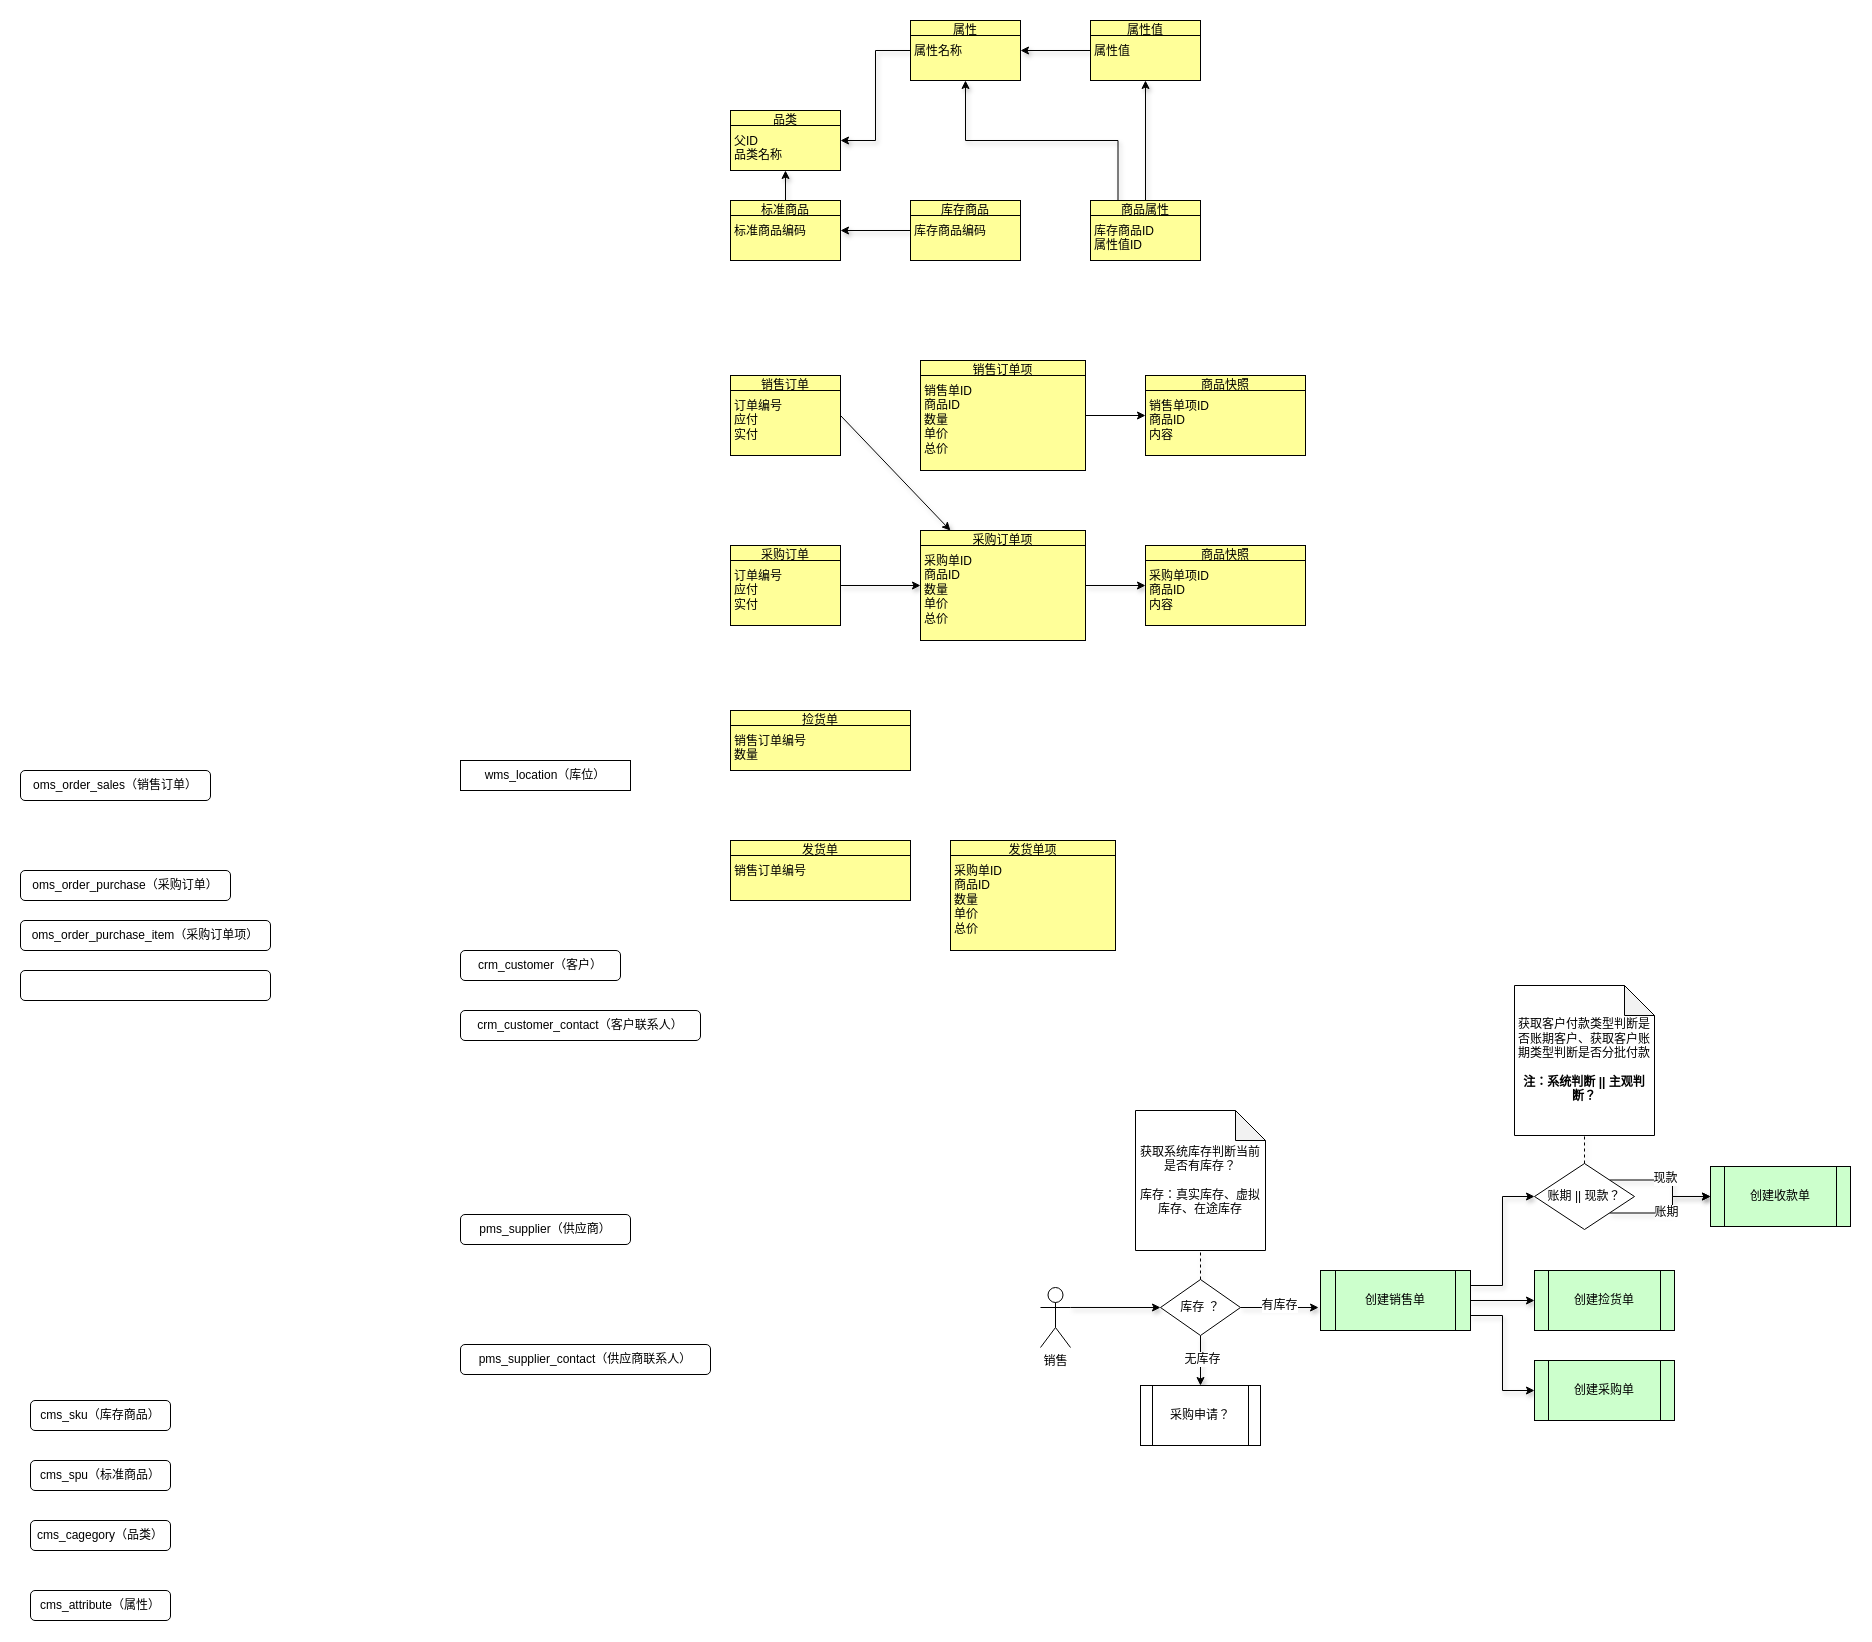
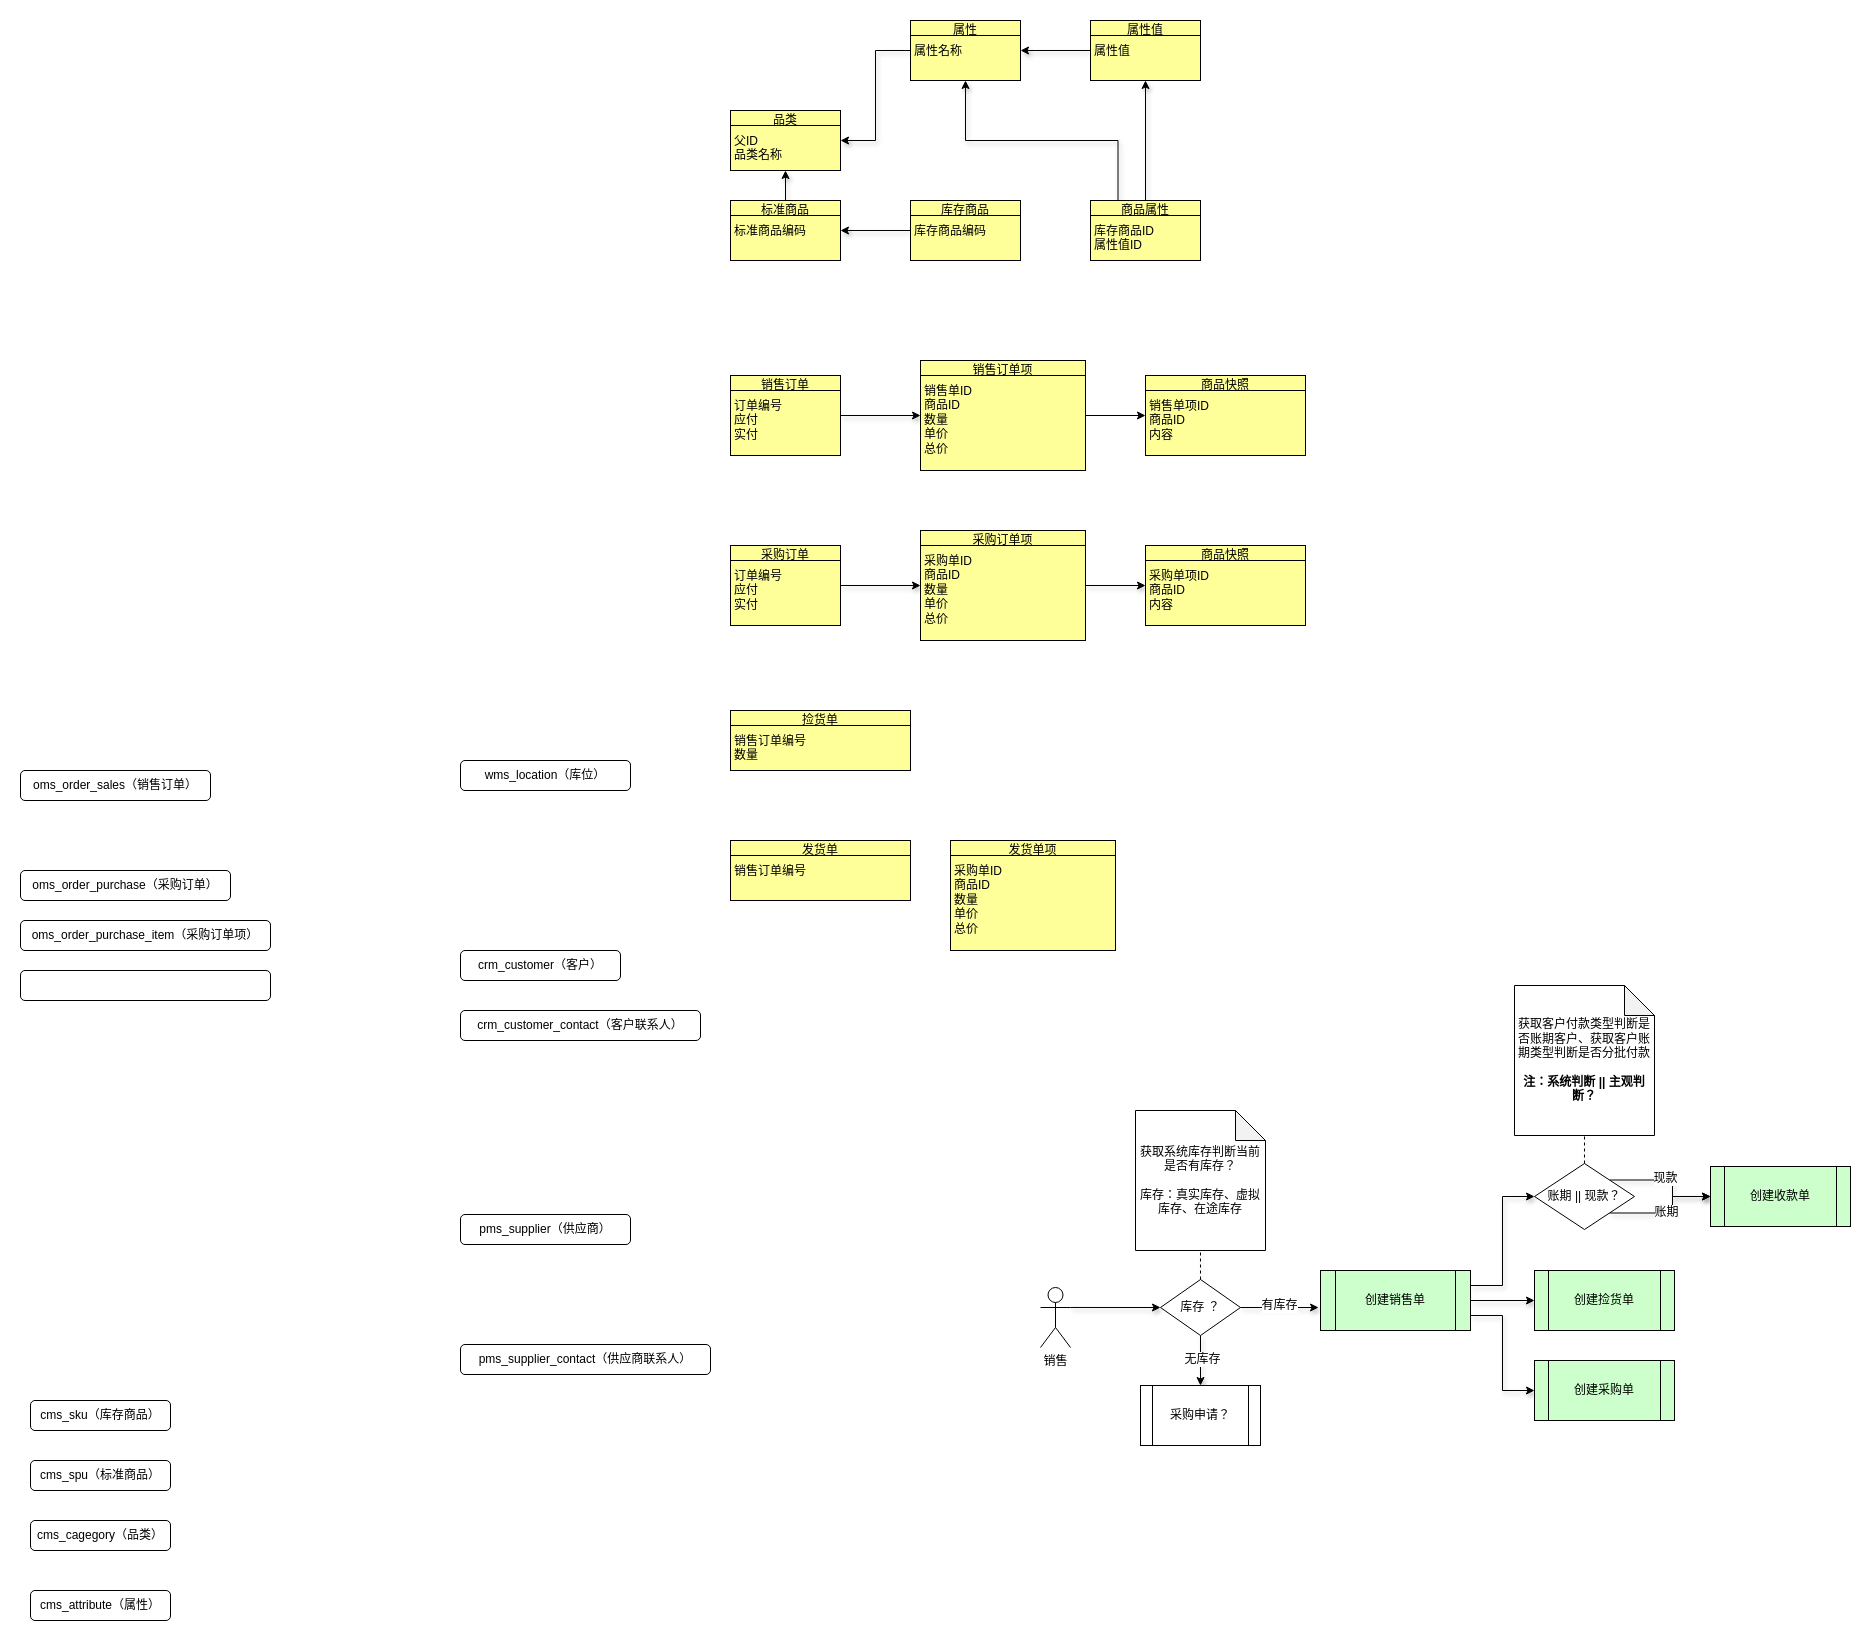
(893, 471) -> (877, 416)
(546, 776) -> (546, 776)
